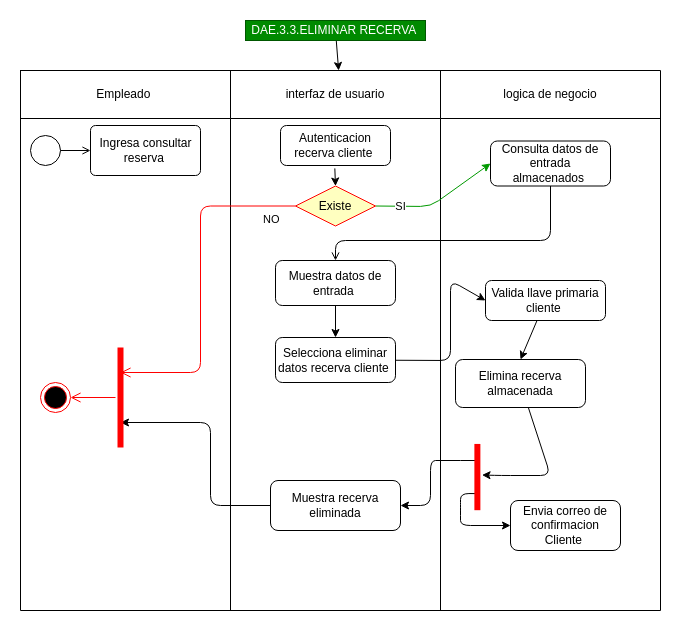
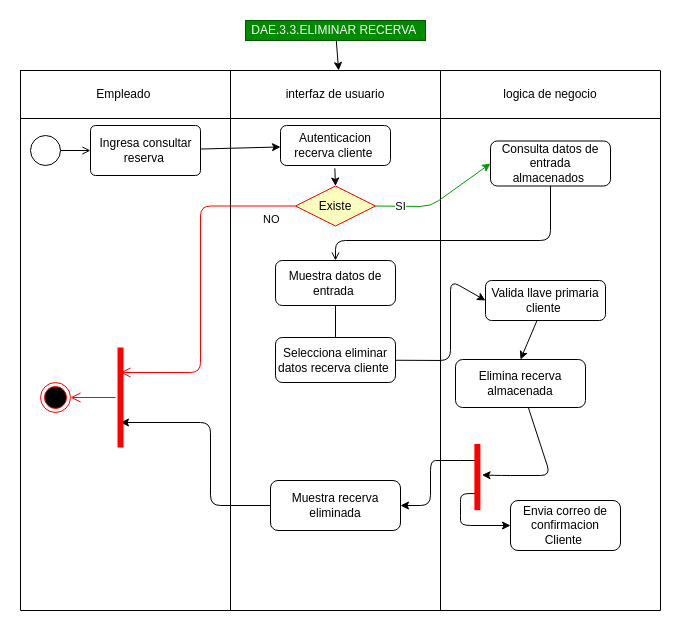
none -> (237, 148)
(336, 329) -> (336, 332)
